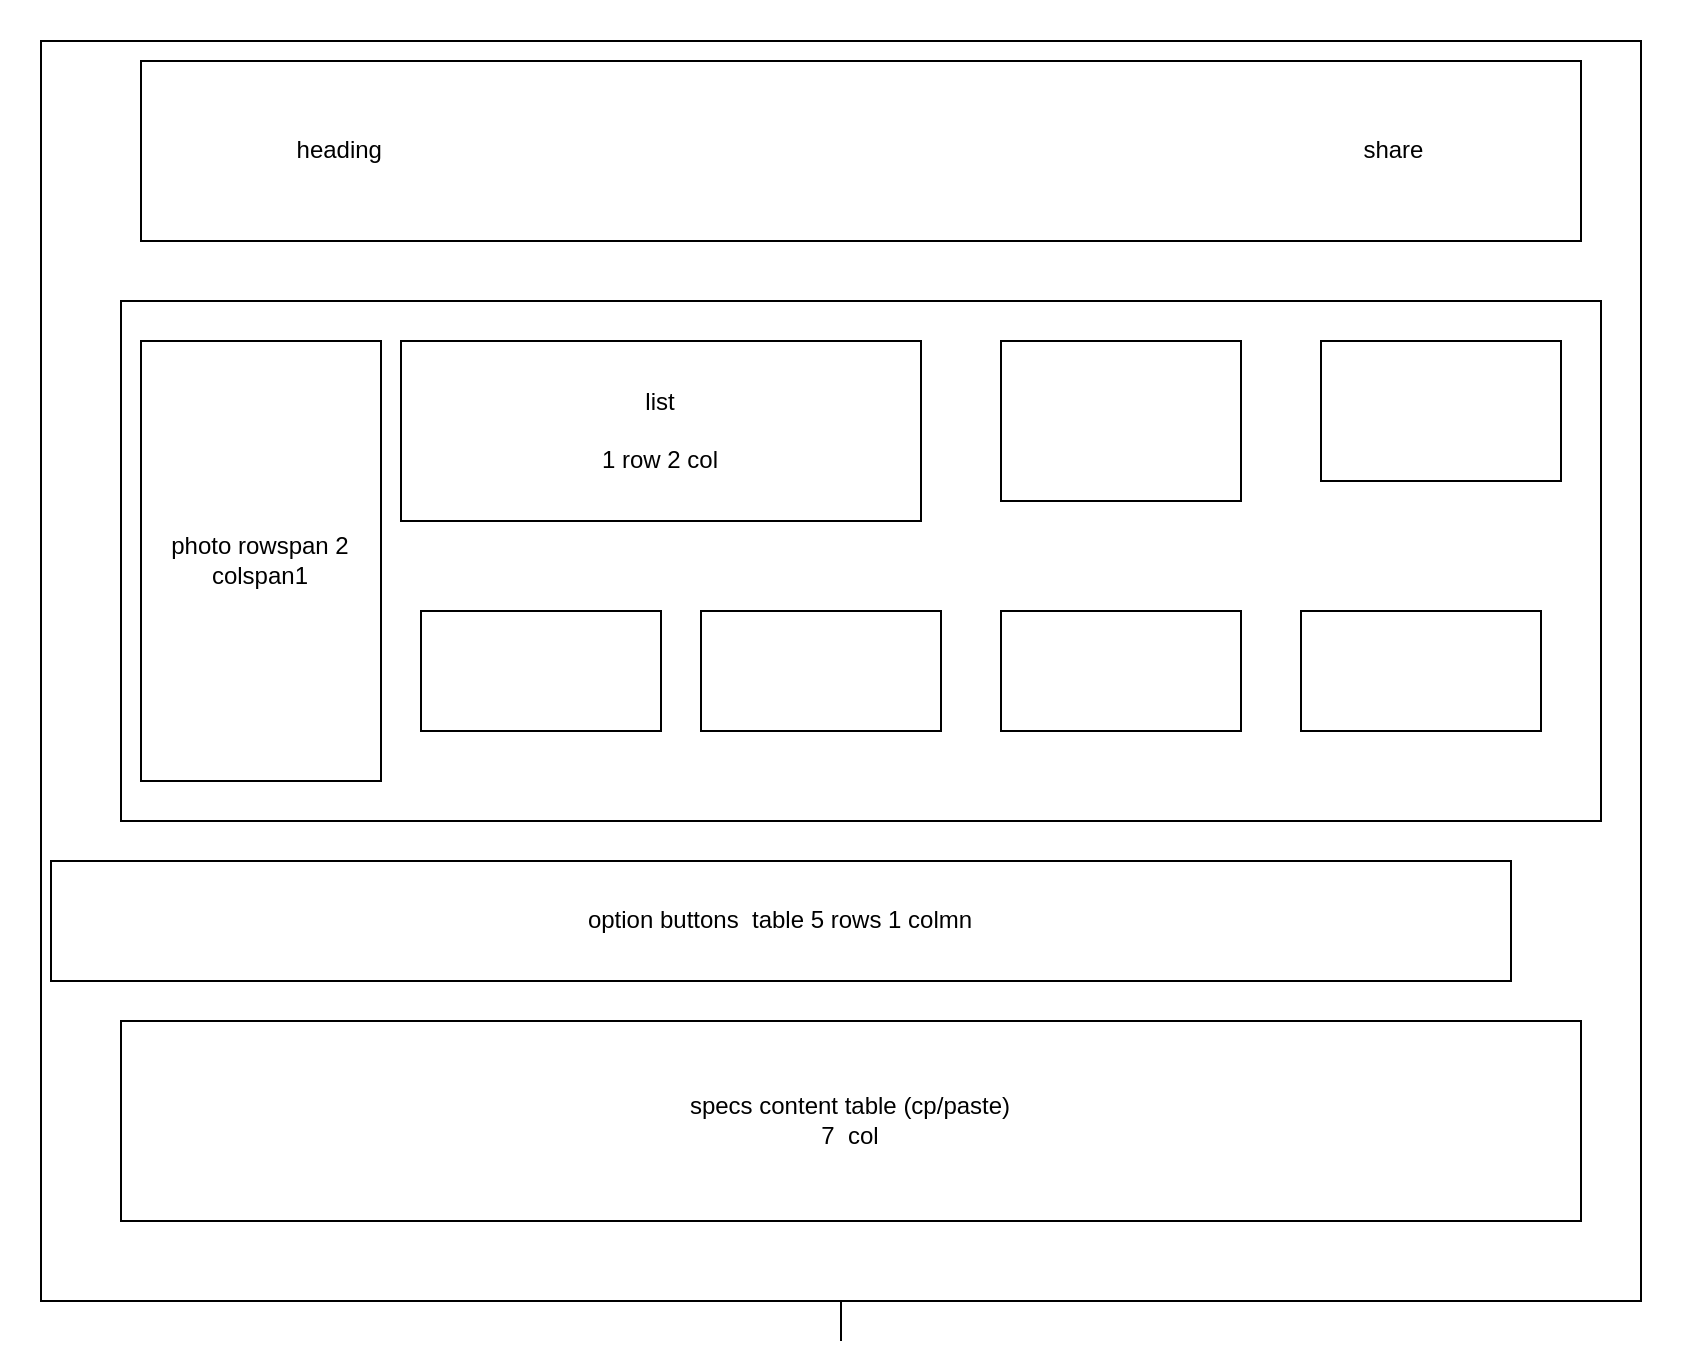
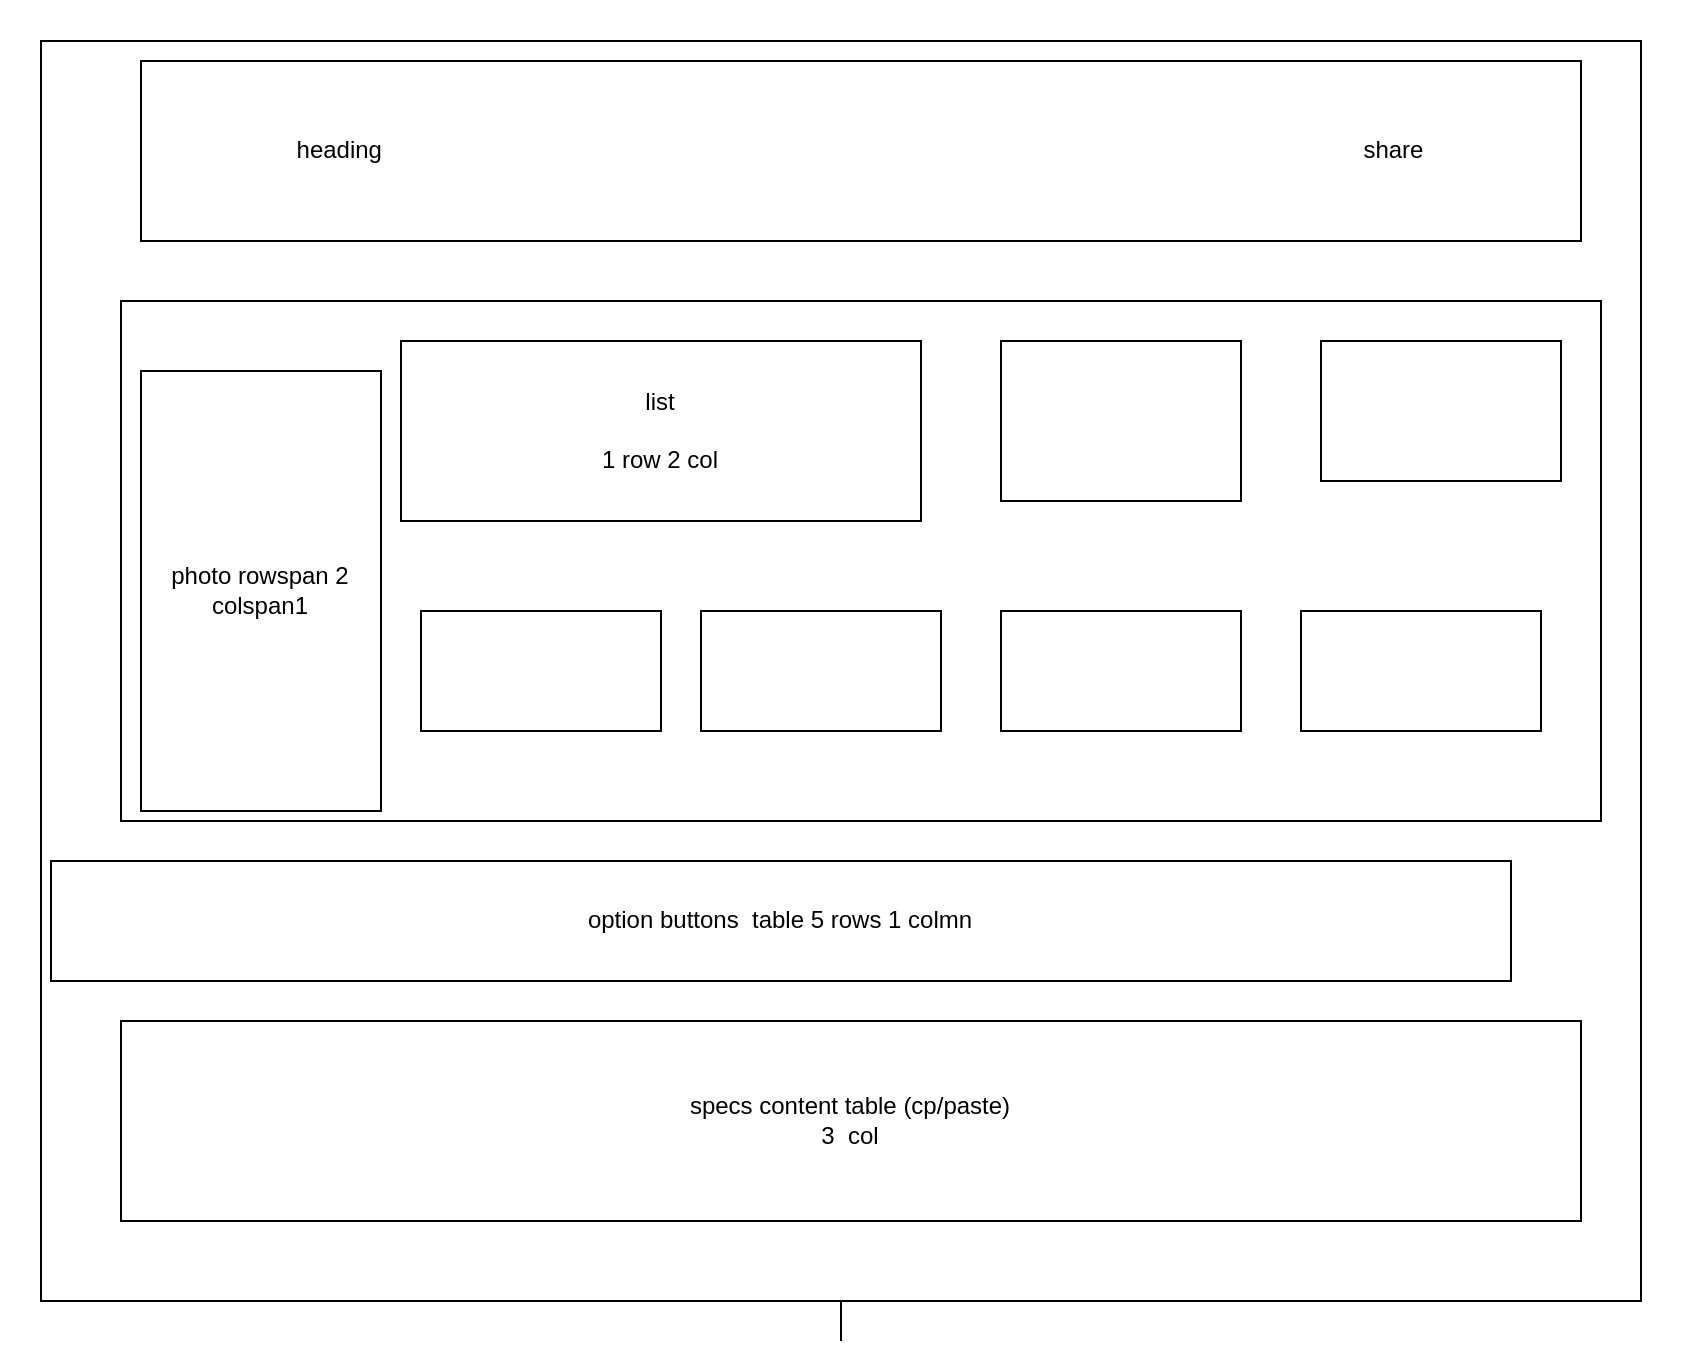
(261, 561) -> (261, 591)
(851, 1121) -> (851, 1121)
